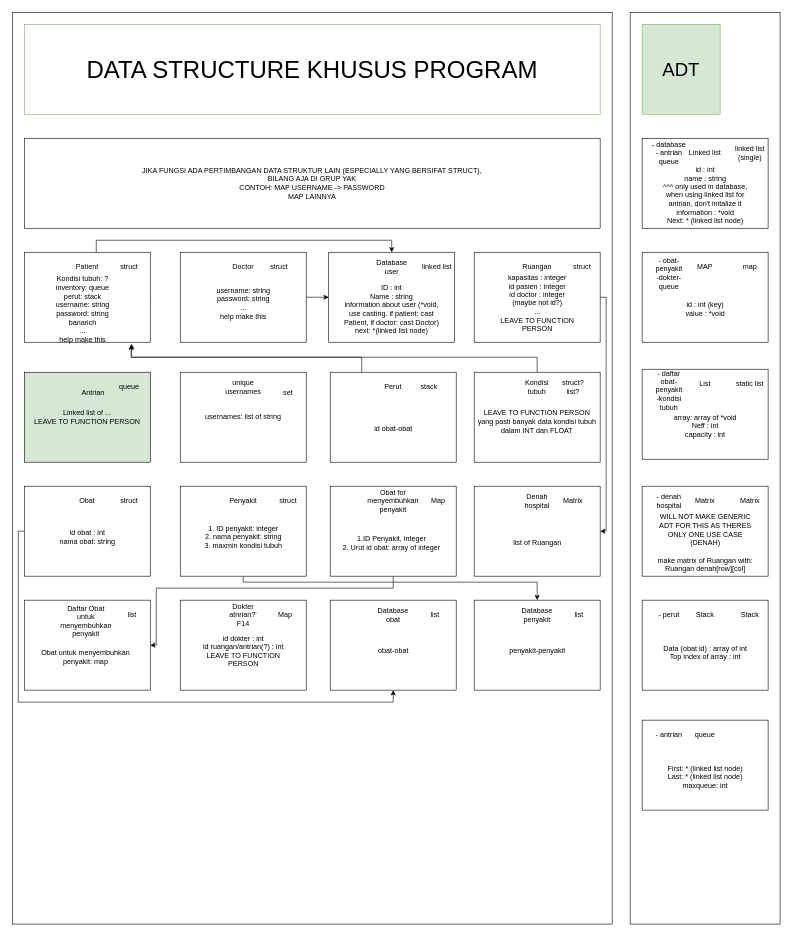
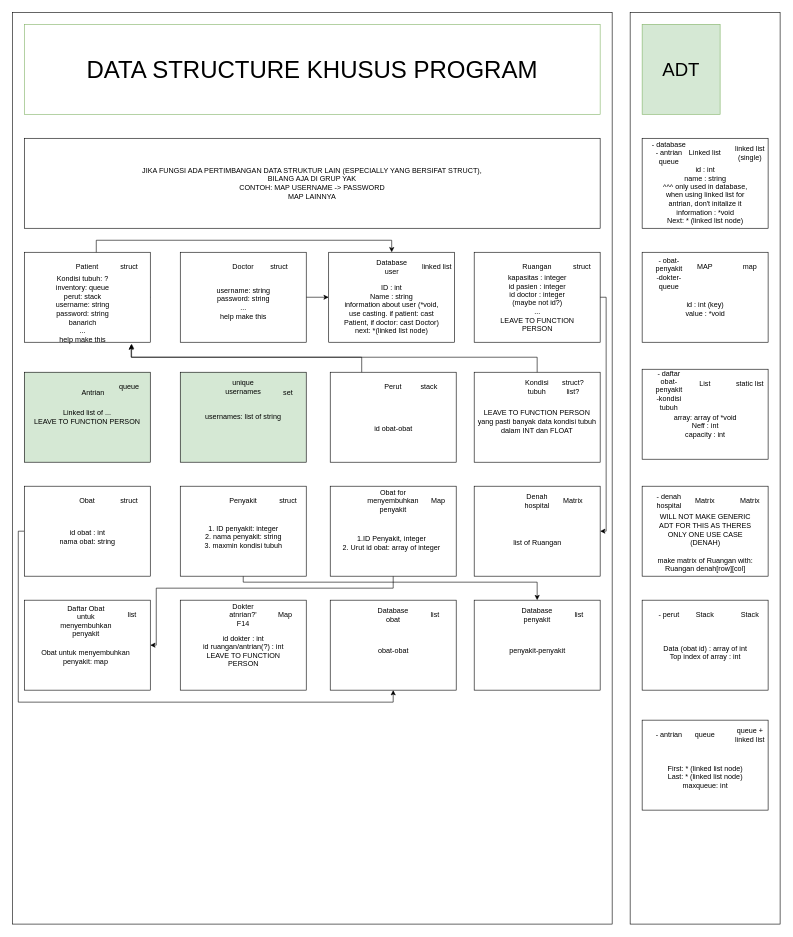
(243, 417) -> (243, 417)
none -> (750, 735)
